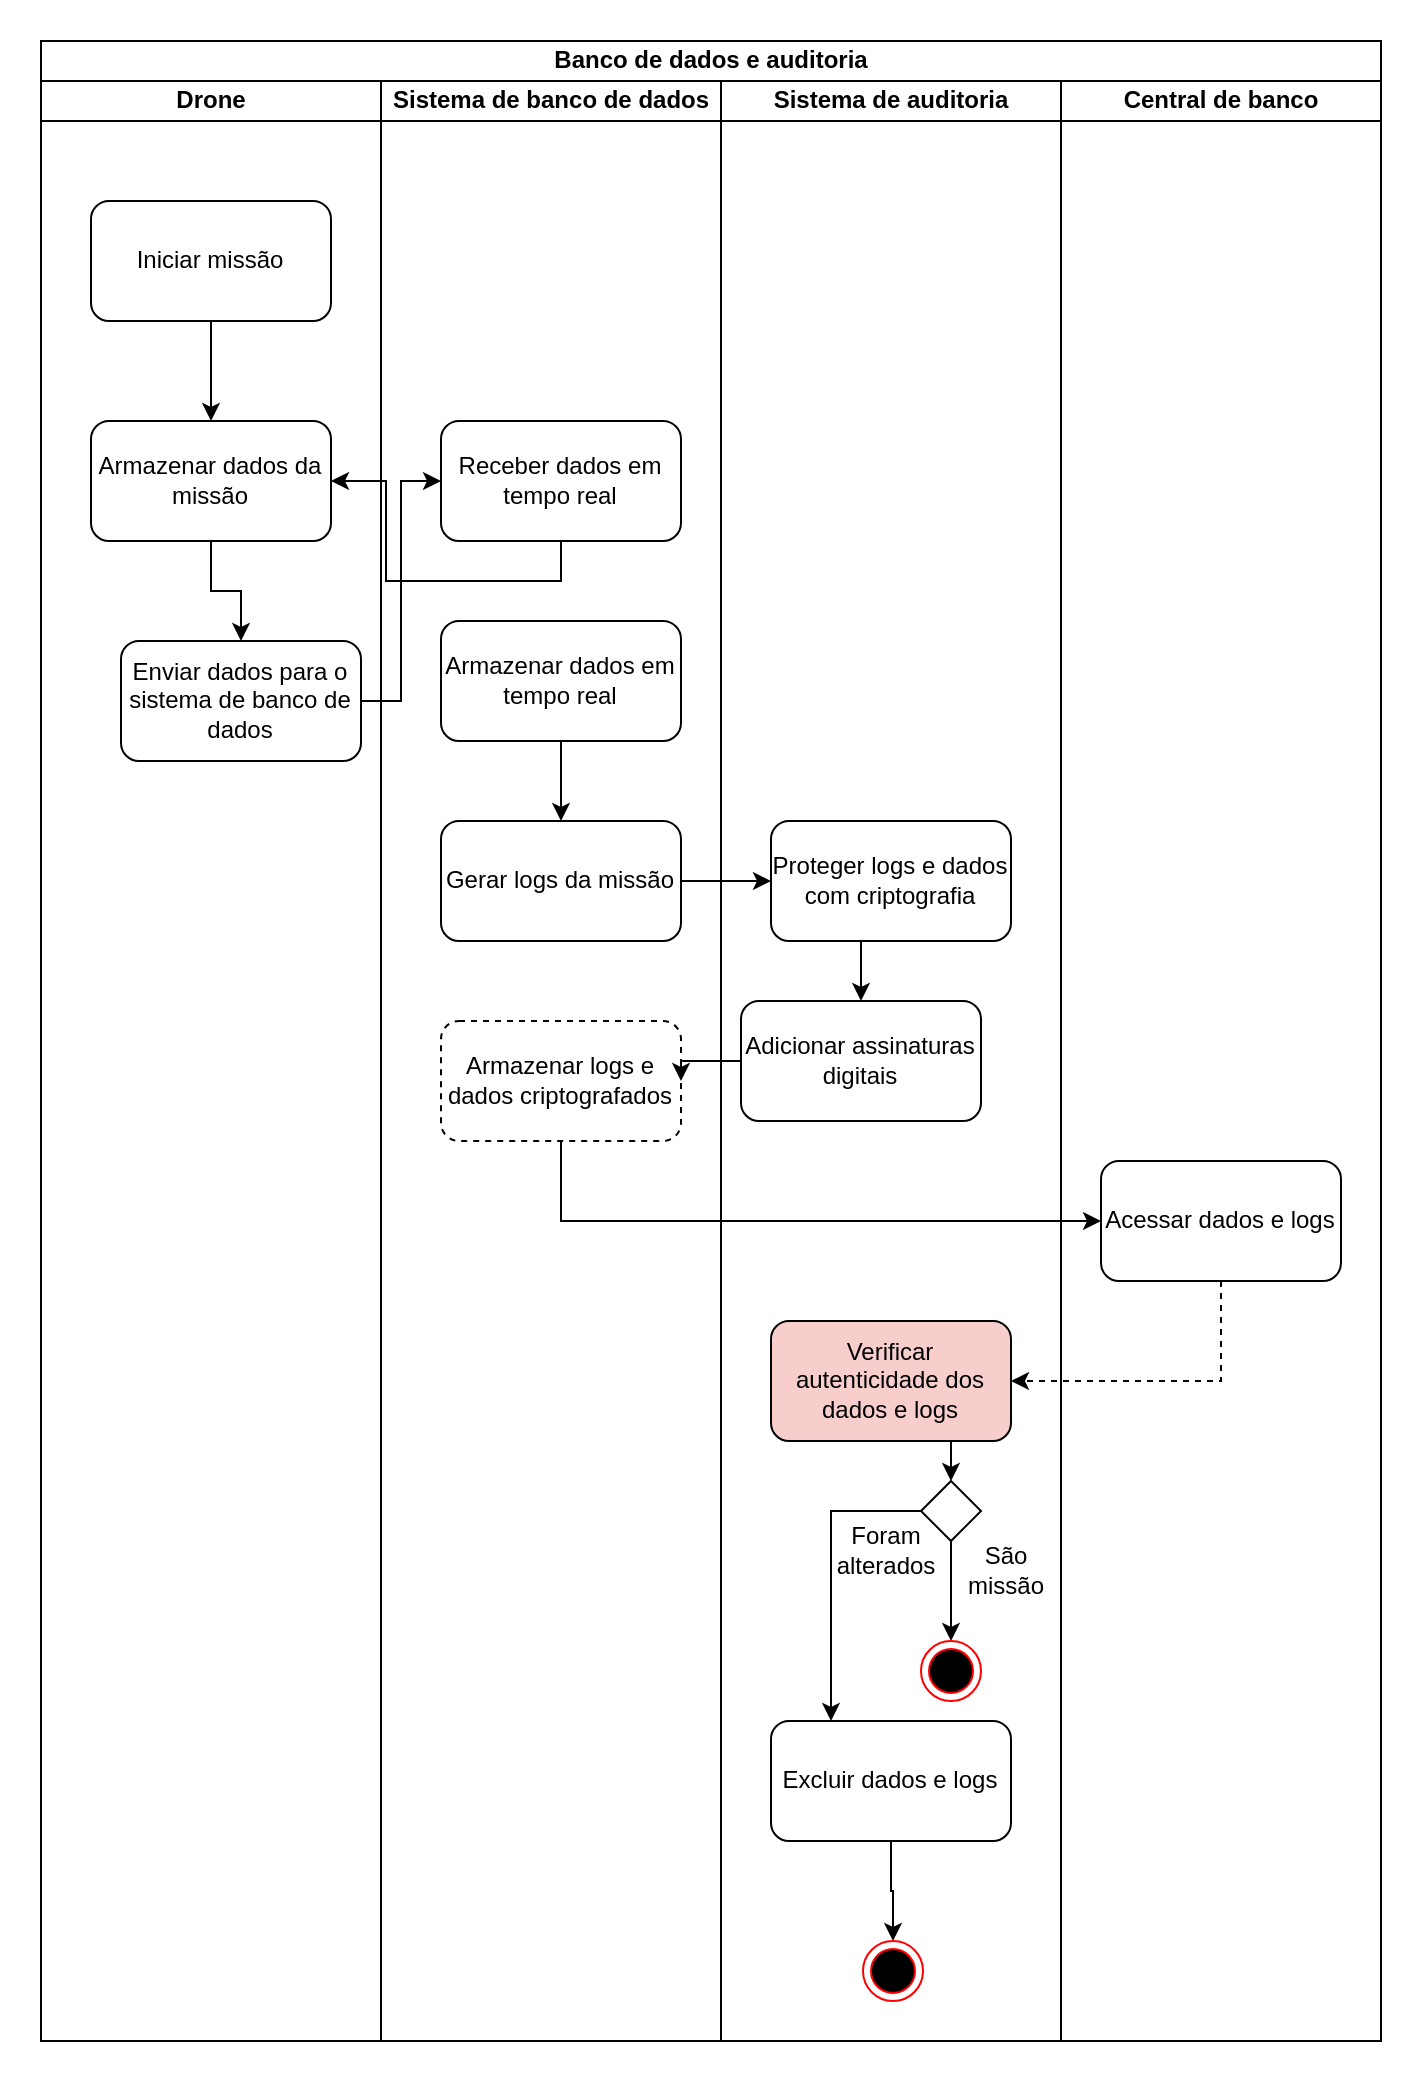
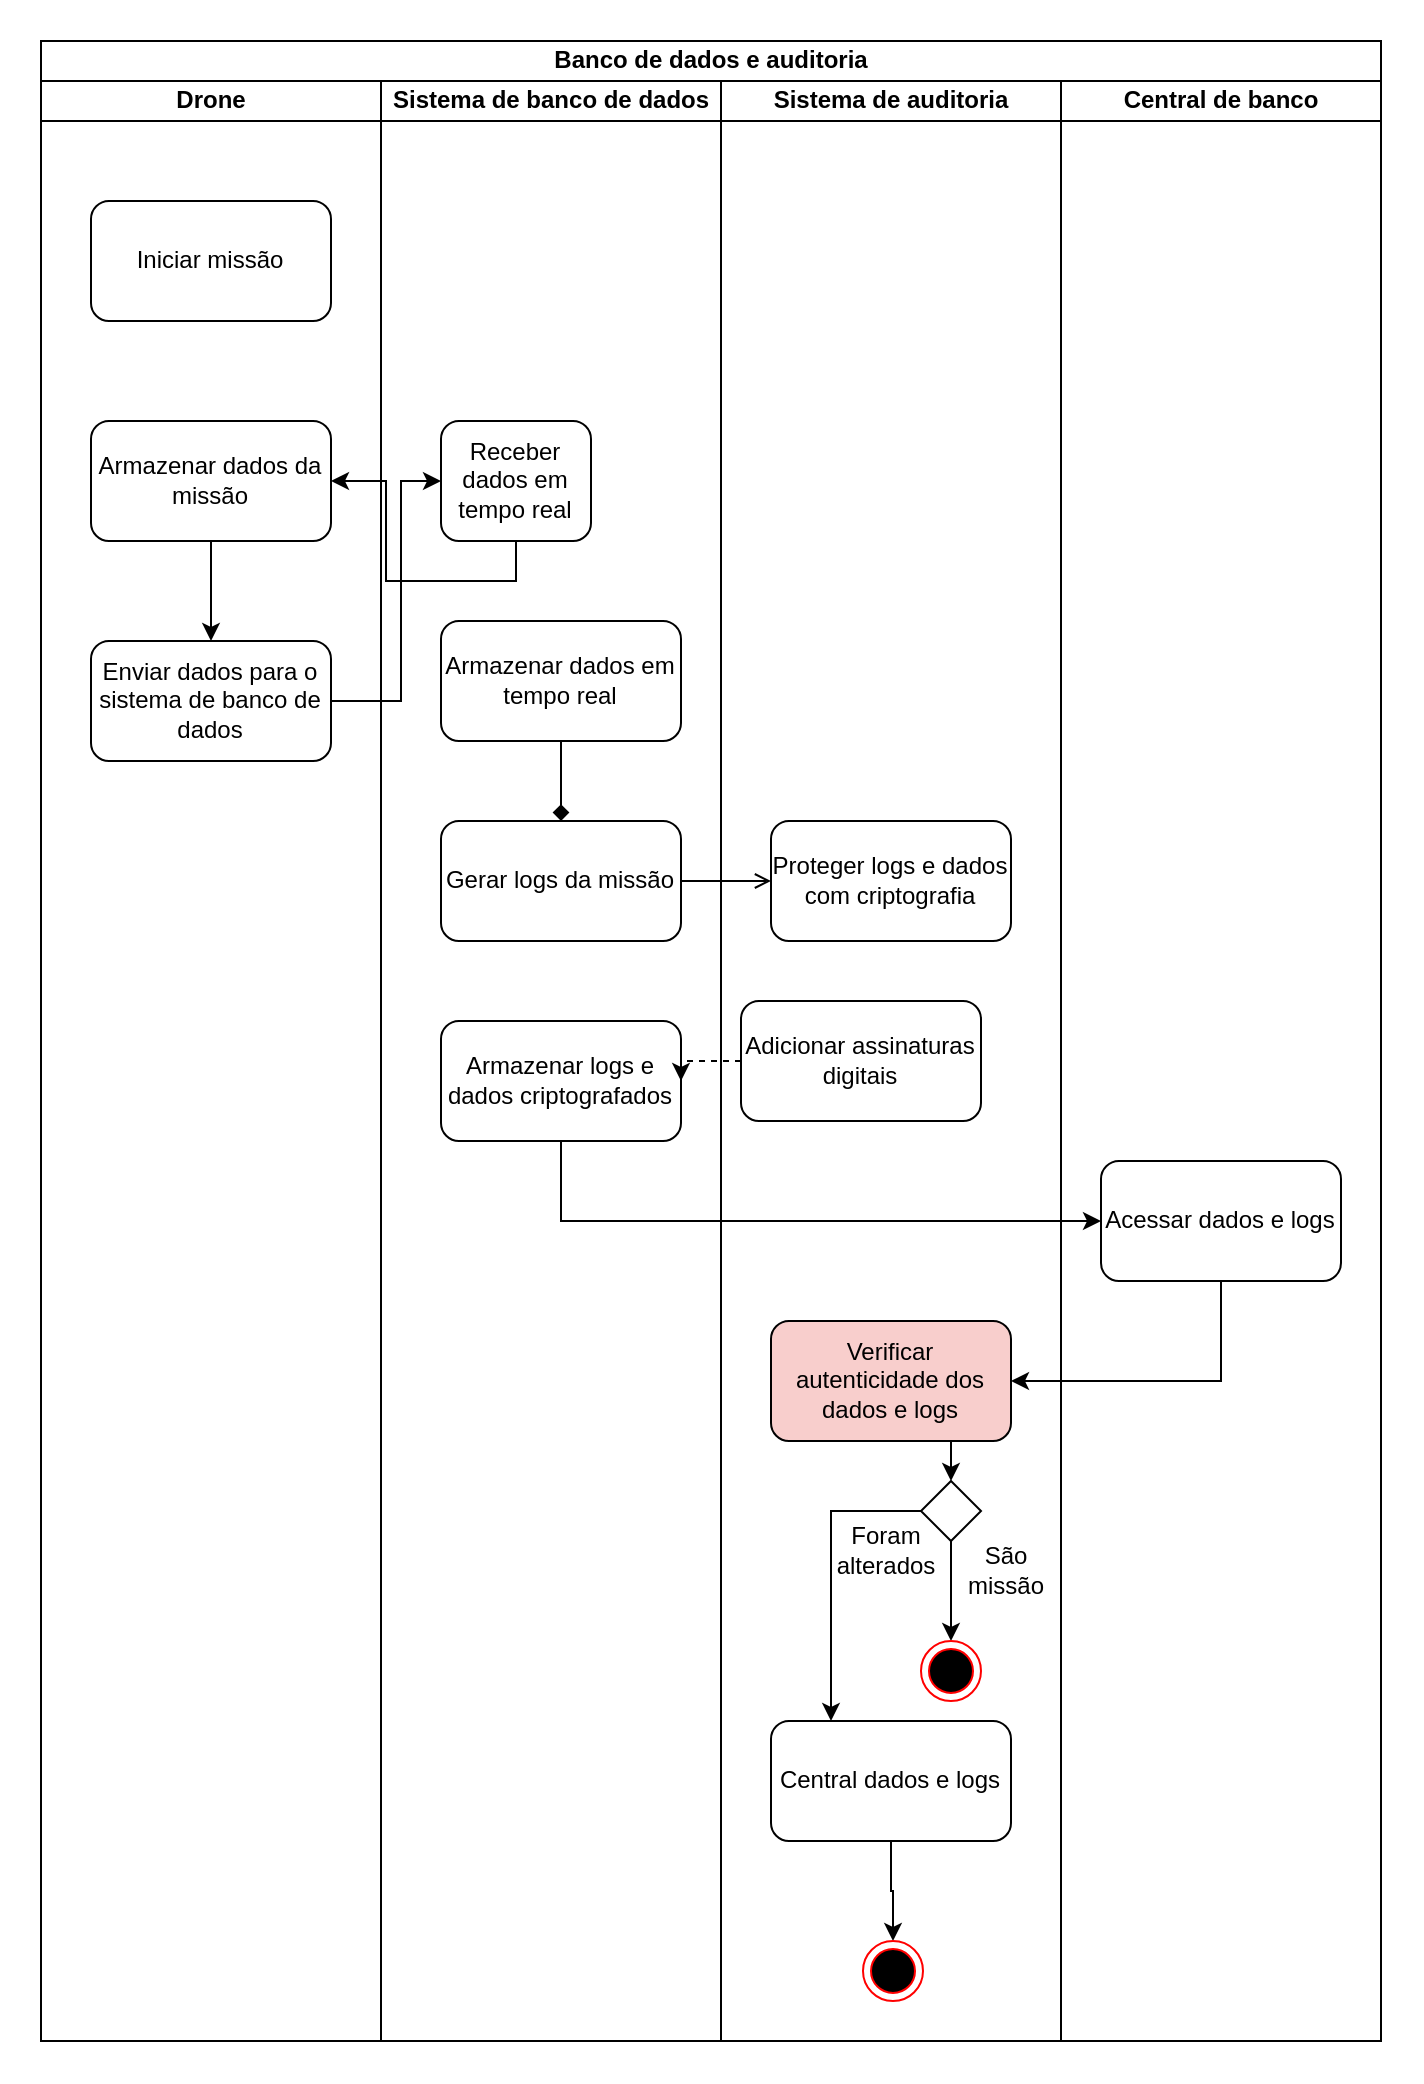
(211, 364) -> none
(561, 481) -> (516, 481)
(241, 701) -> (211, 701)
(561, 806) -> (561, 805)
(756, 881) -> (758, 881)
(861, 963) -> none
(698, 1061) -> (698, 1061)
(561, 1081) -> (561, 1081)
(1192, 1381) -> (1192, 1381)
(891, 1781) -> (891, 1781)
